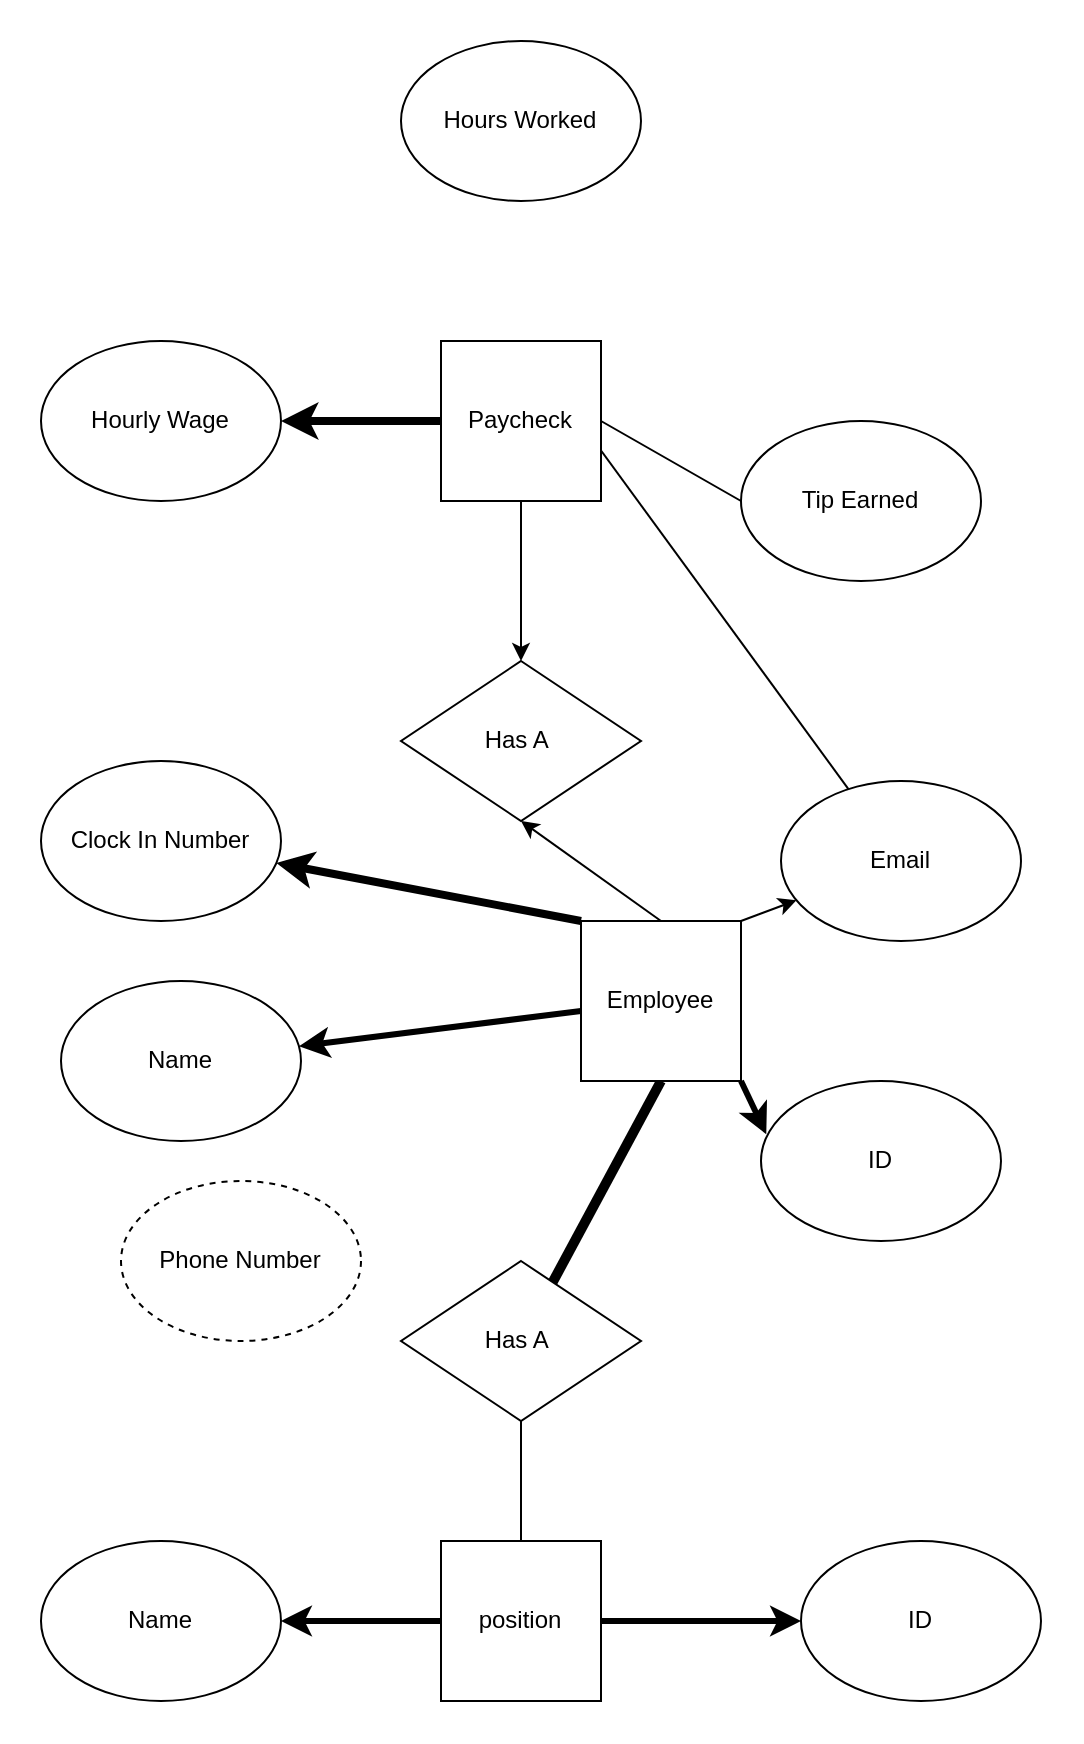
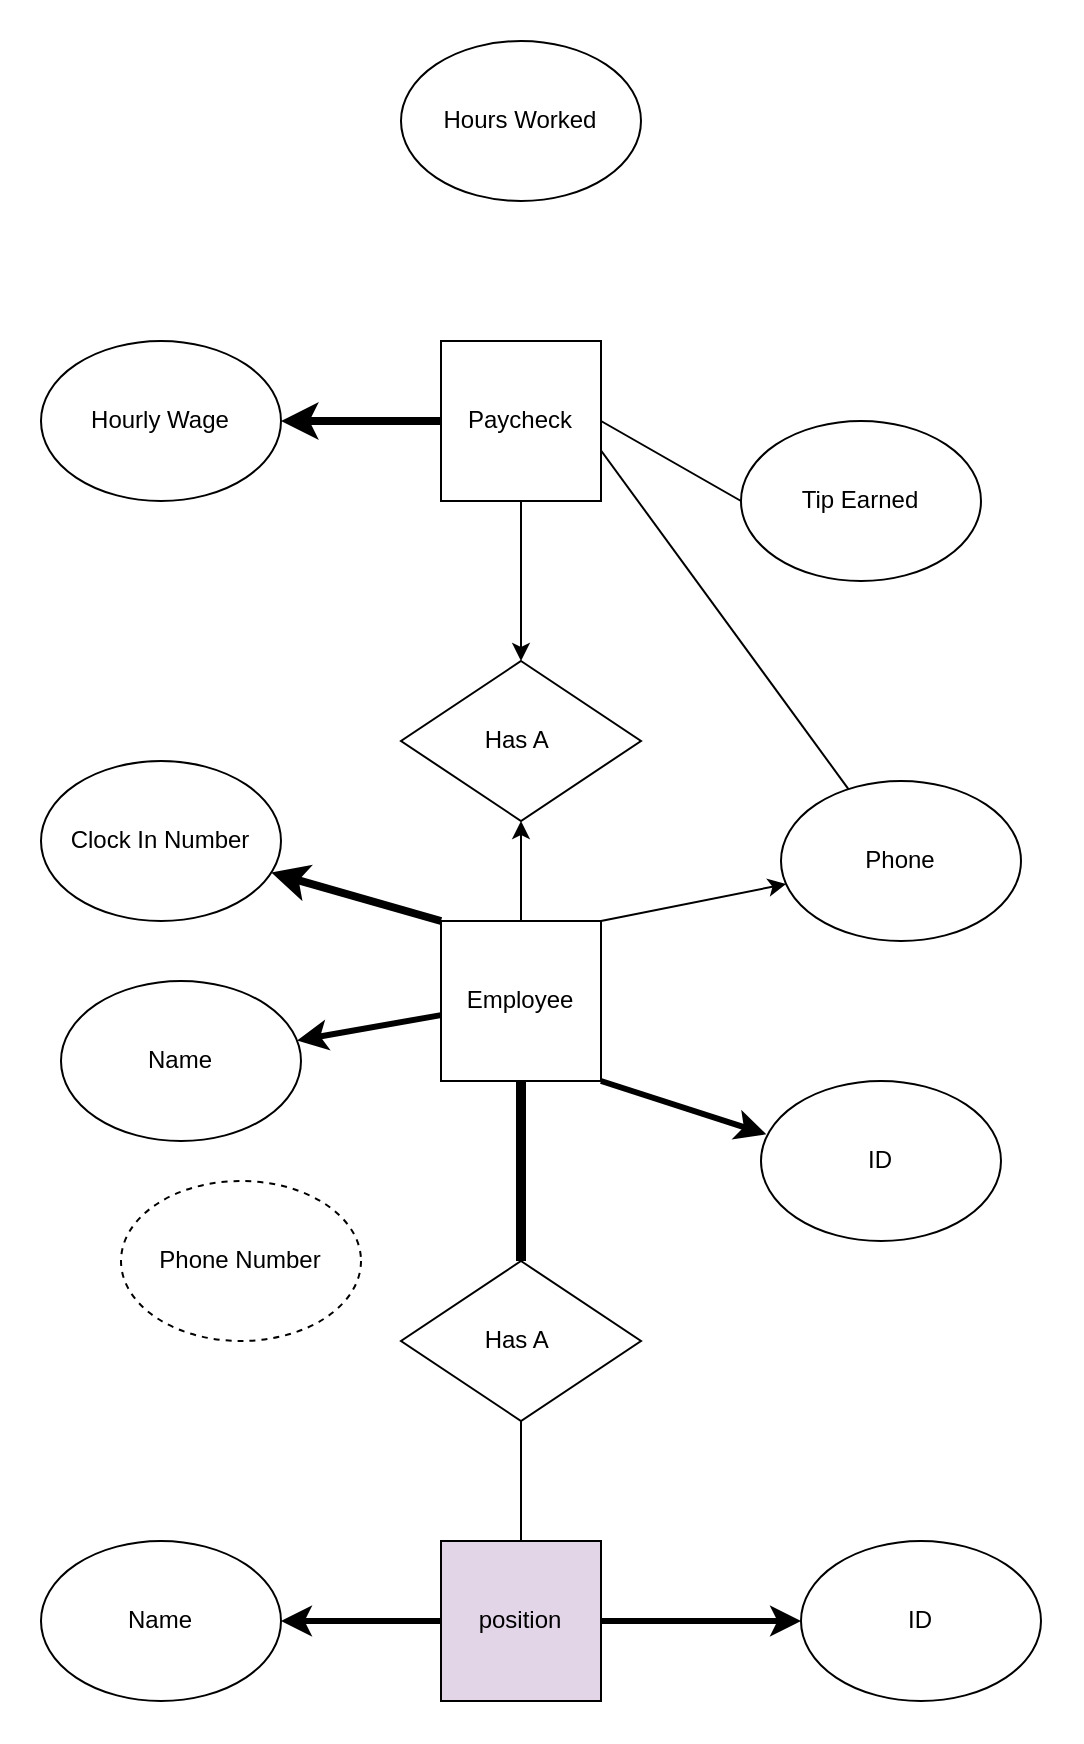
(901, 861) -> (901, 861)
(661, 1001) -> (521, 1001)
(521, 1621) -> (521, 1621)
